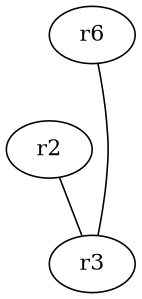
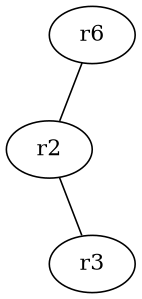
(108, 149) -> (71, 92)
